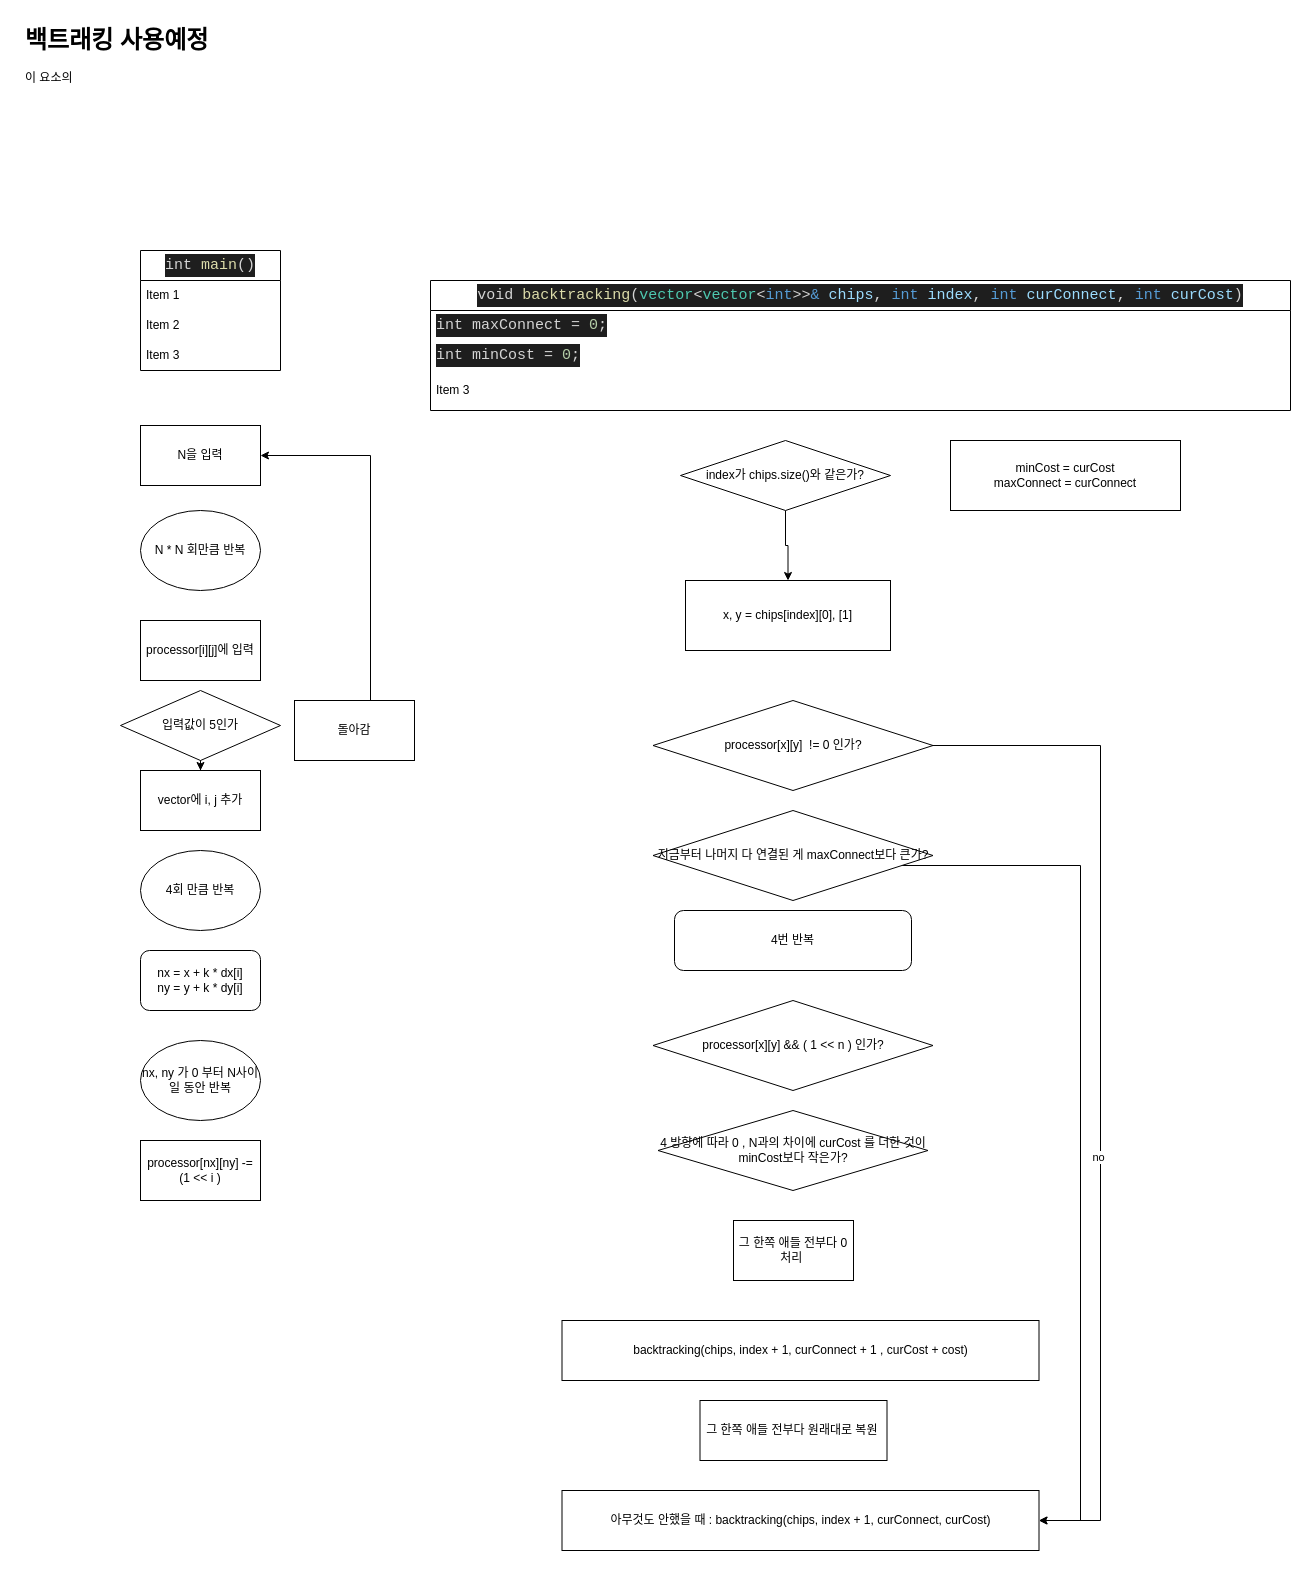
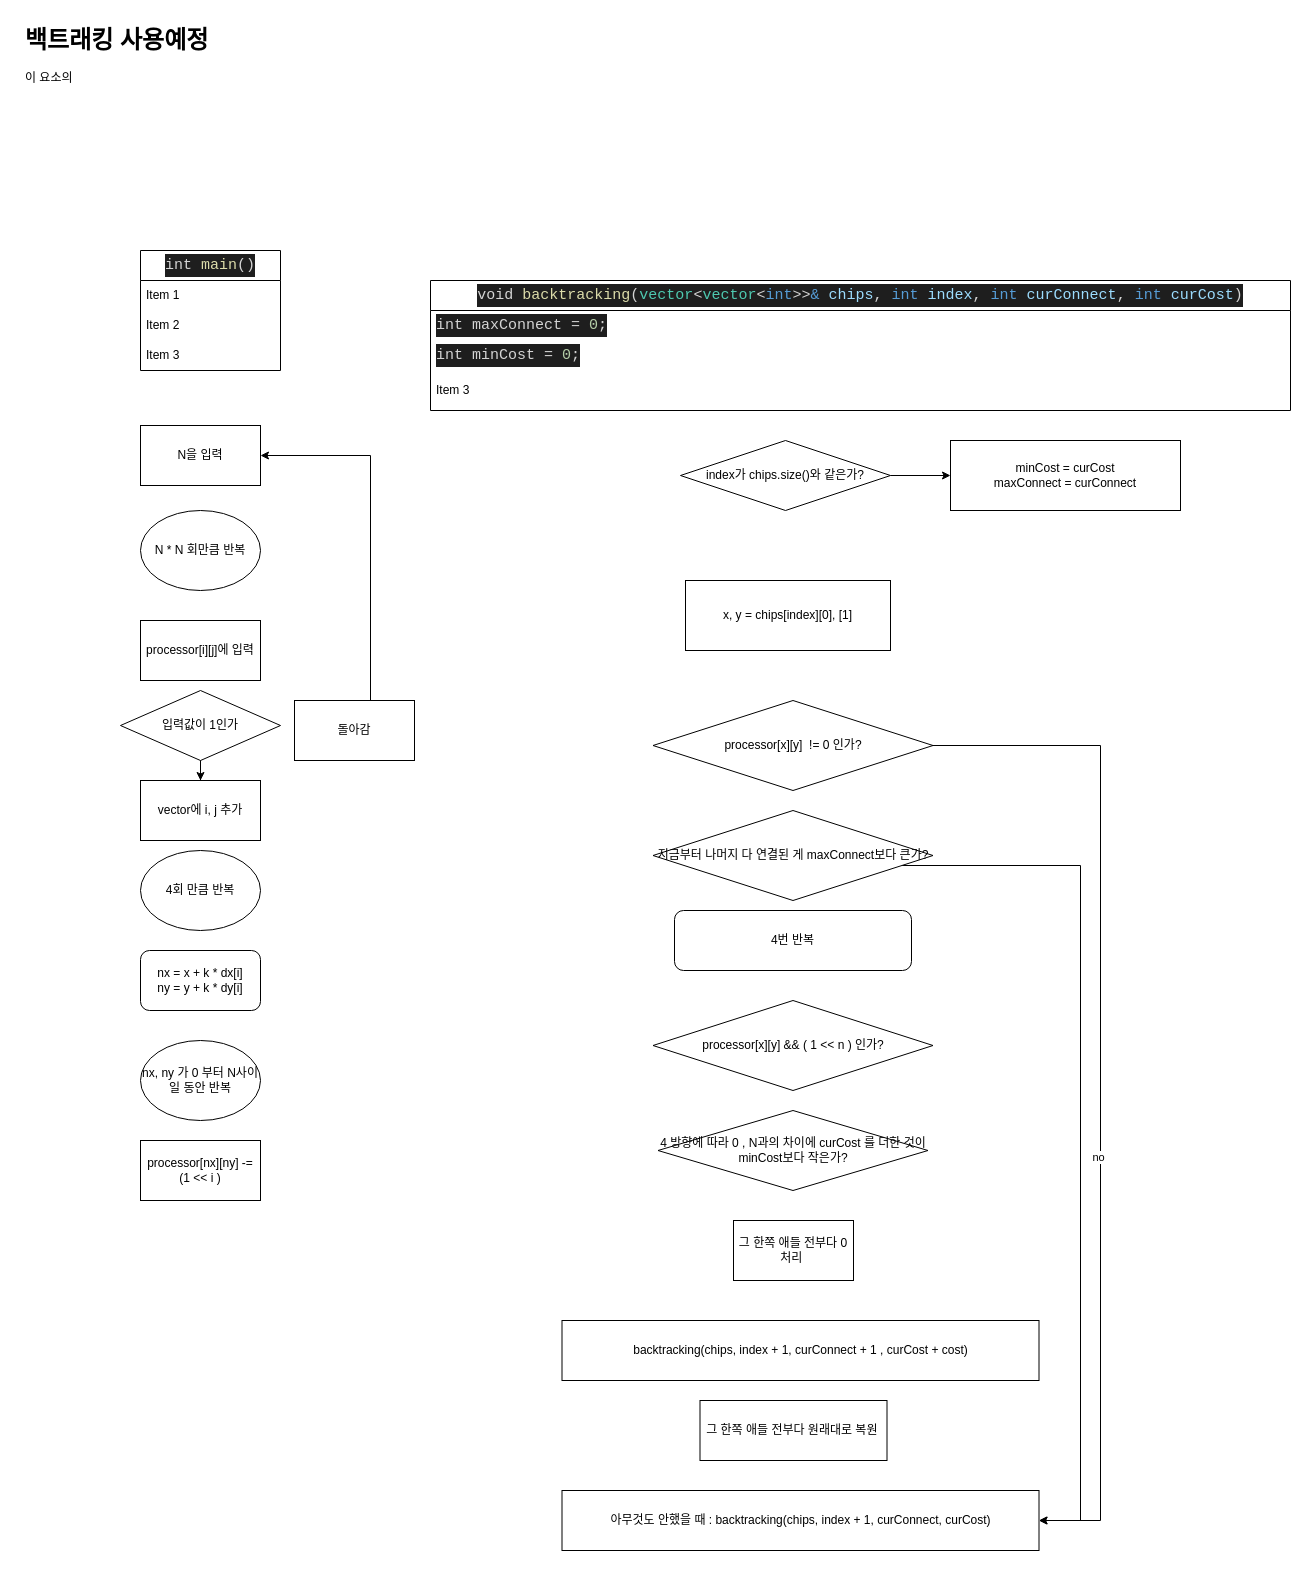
(786, 543) -> (917, 476)
(201, 726) -> (201, 726)
(201, 801) -> (201, 811)
